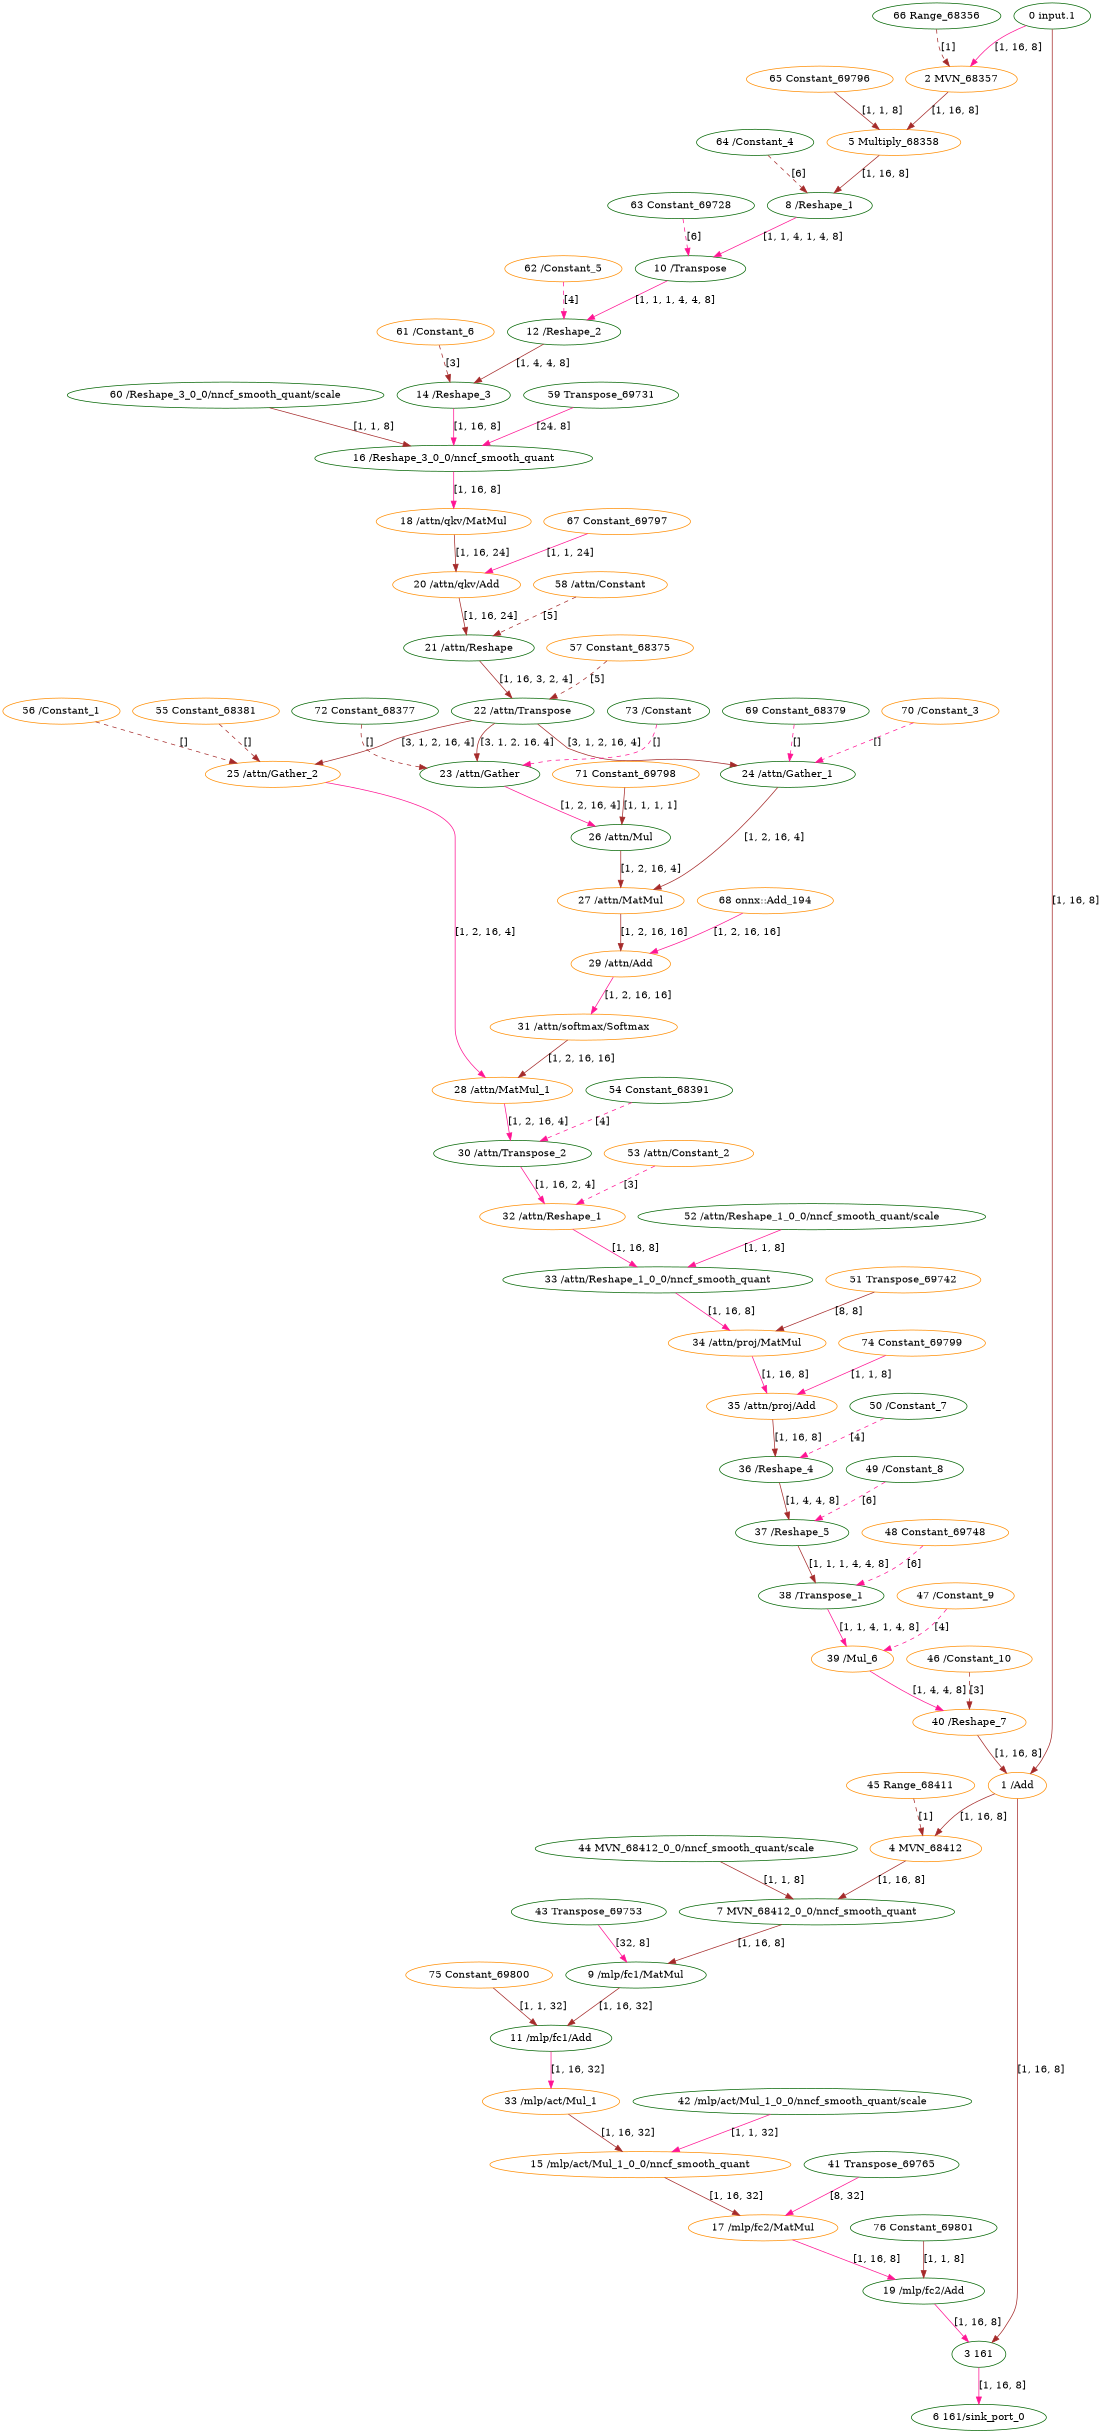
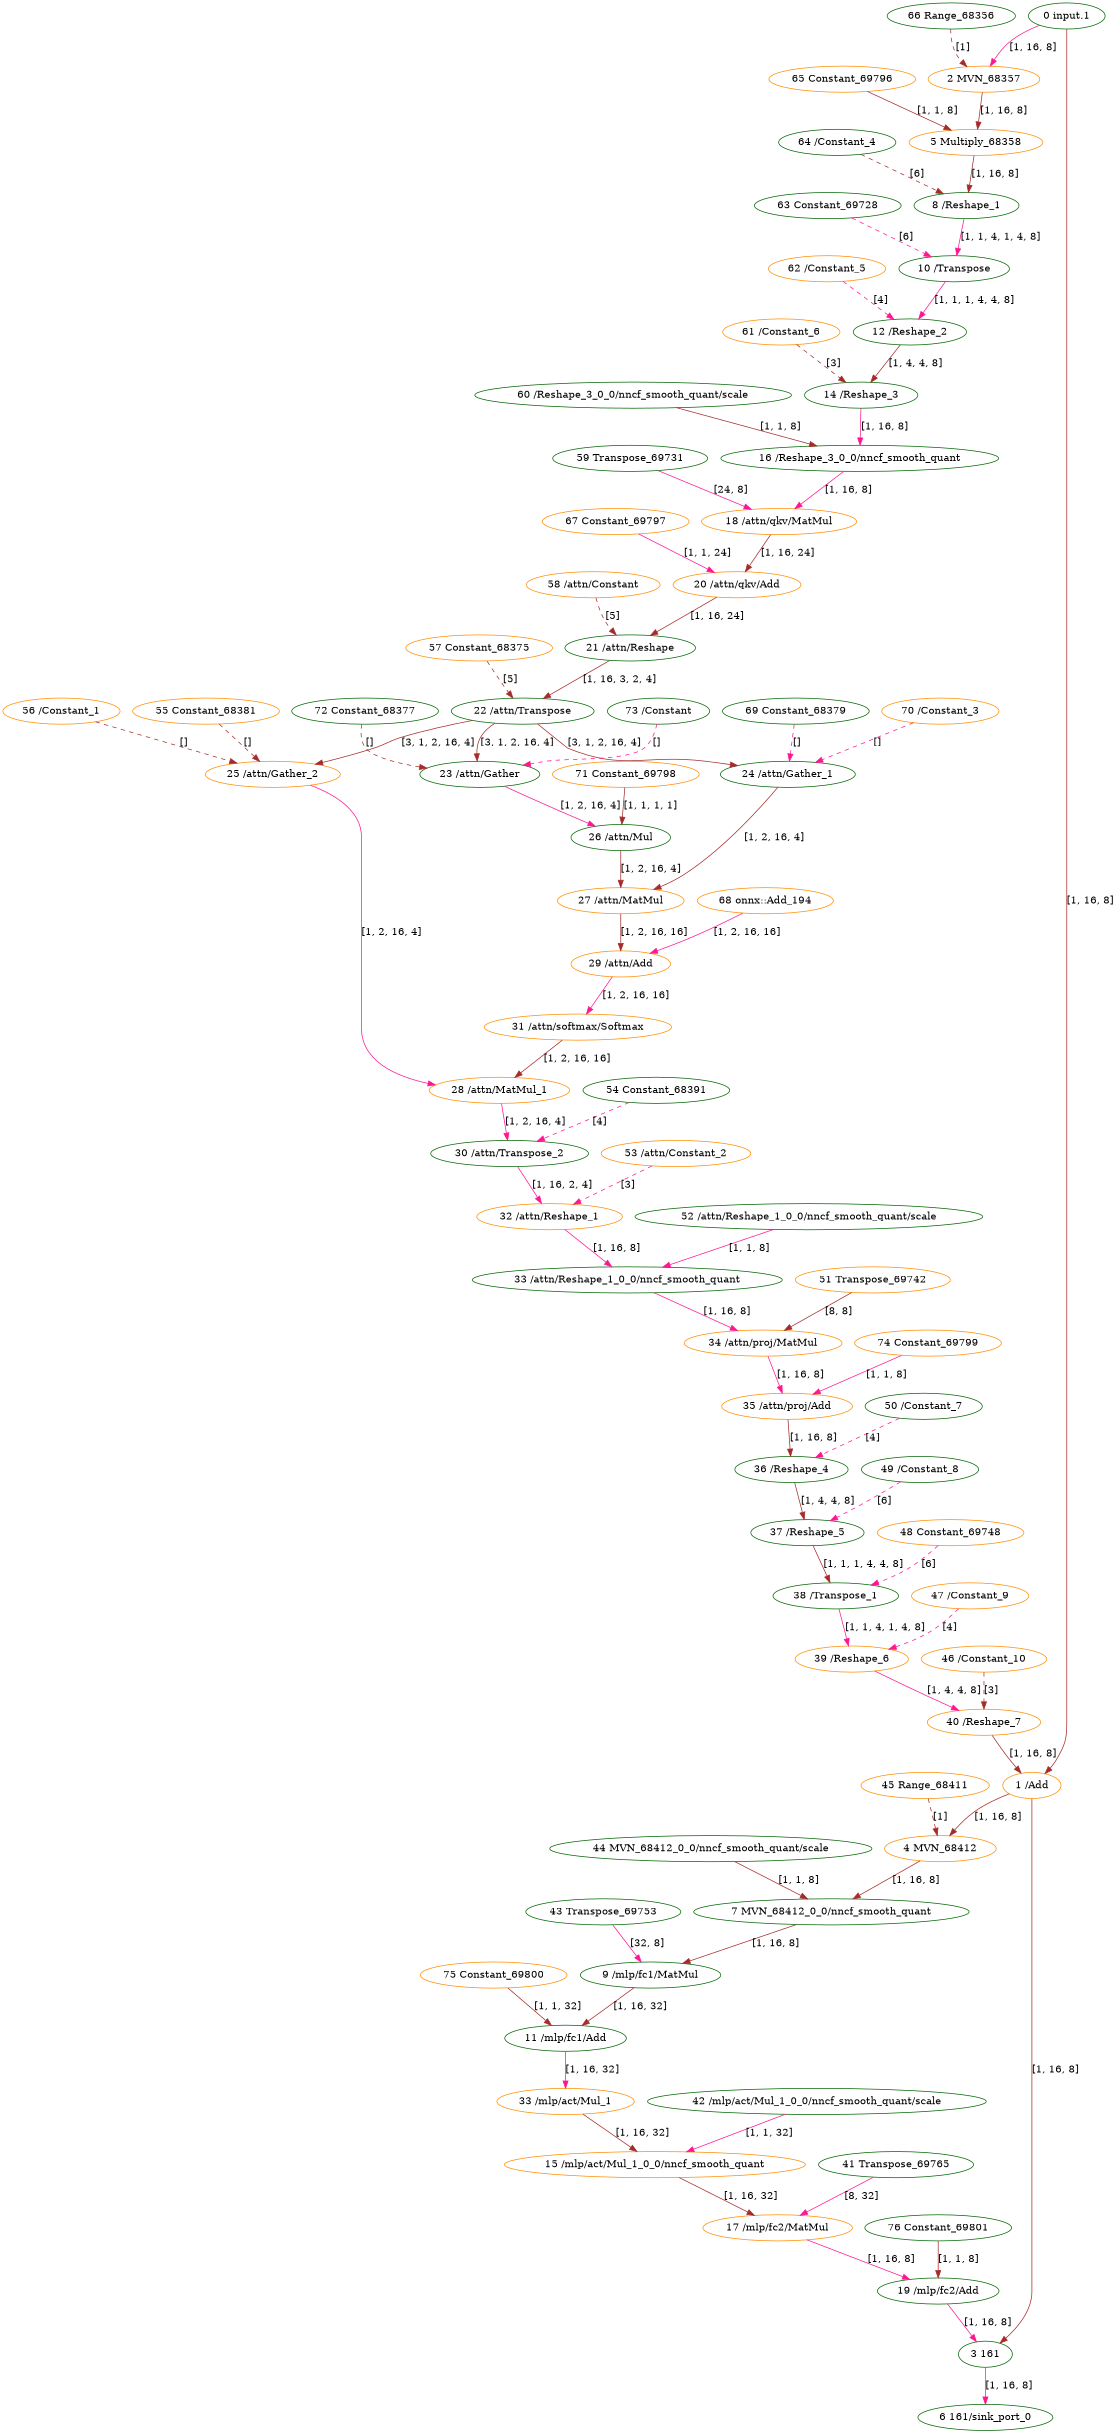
(531, 425) -> (701, 489)
(852, 1659) -> (852, 1659)
